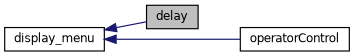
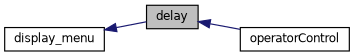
(178, 39) -> (225, 27)
